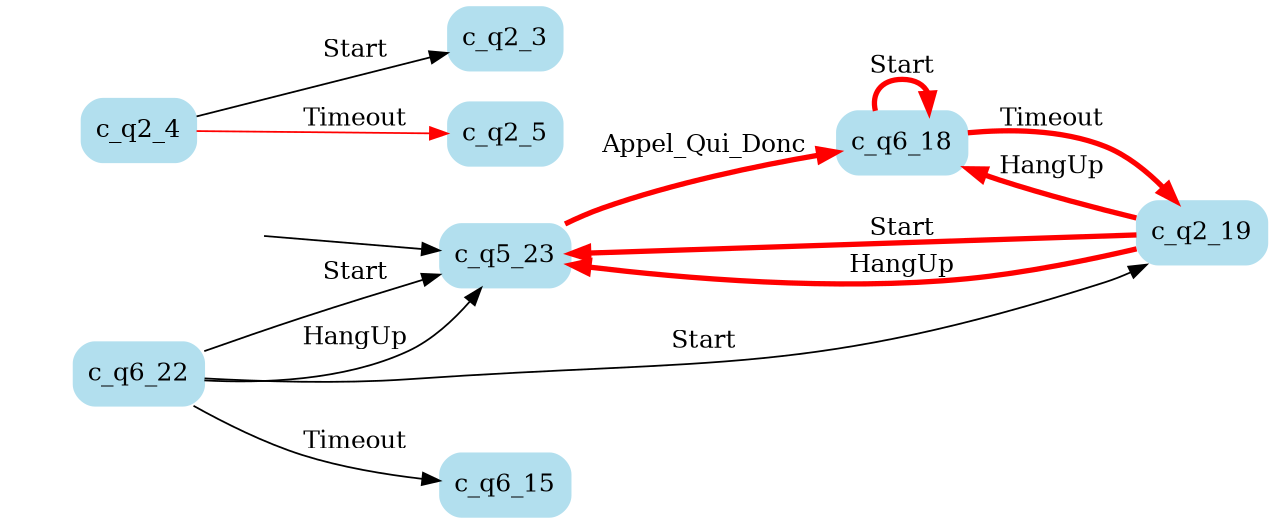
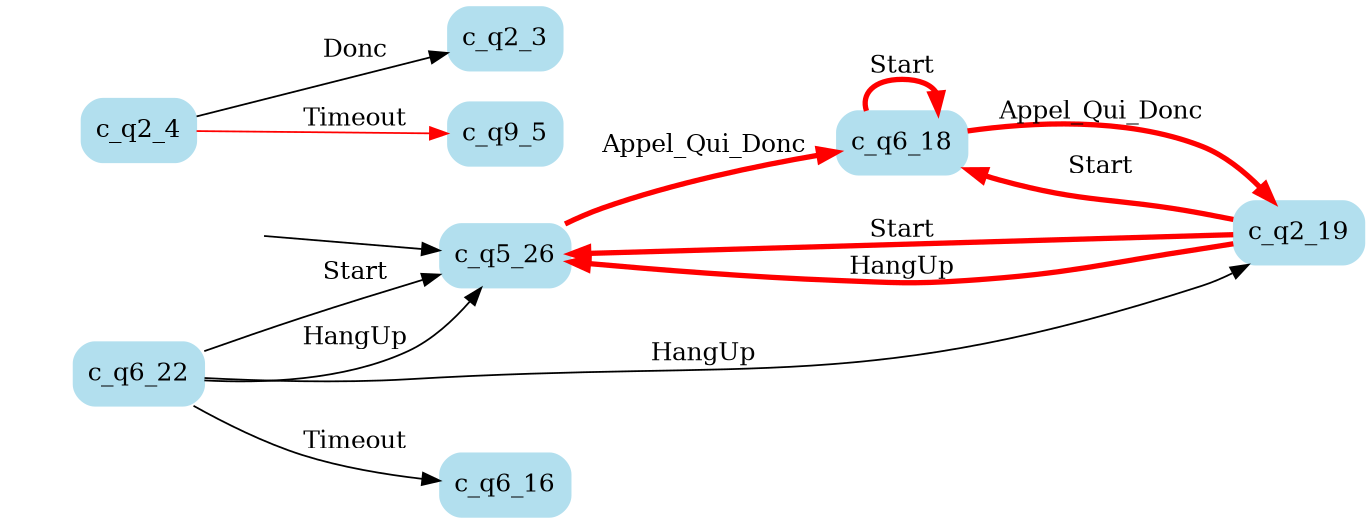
(355, 50) -> (355, 50)
(1052, 119) -> (1101, 112)
(505, 134) -> (505, 134)
(1052, 167) -> (1101, 167)
(505, 256) -> (505, 256)
(704, 341) -> (704, 354)
(505, 485) -> (505, 485)
